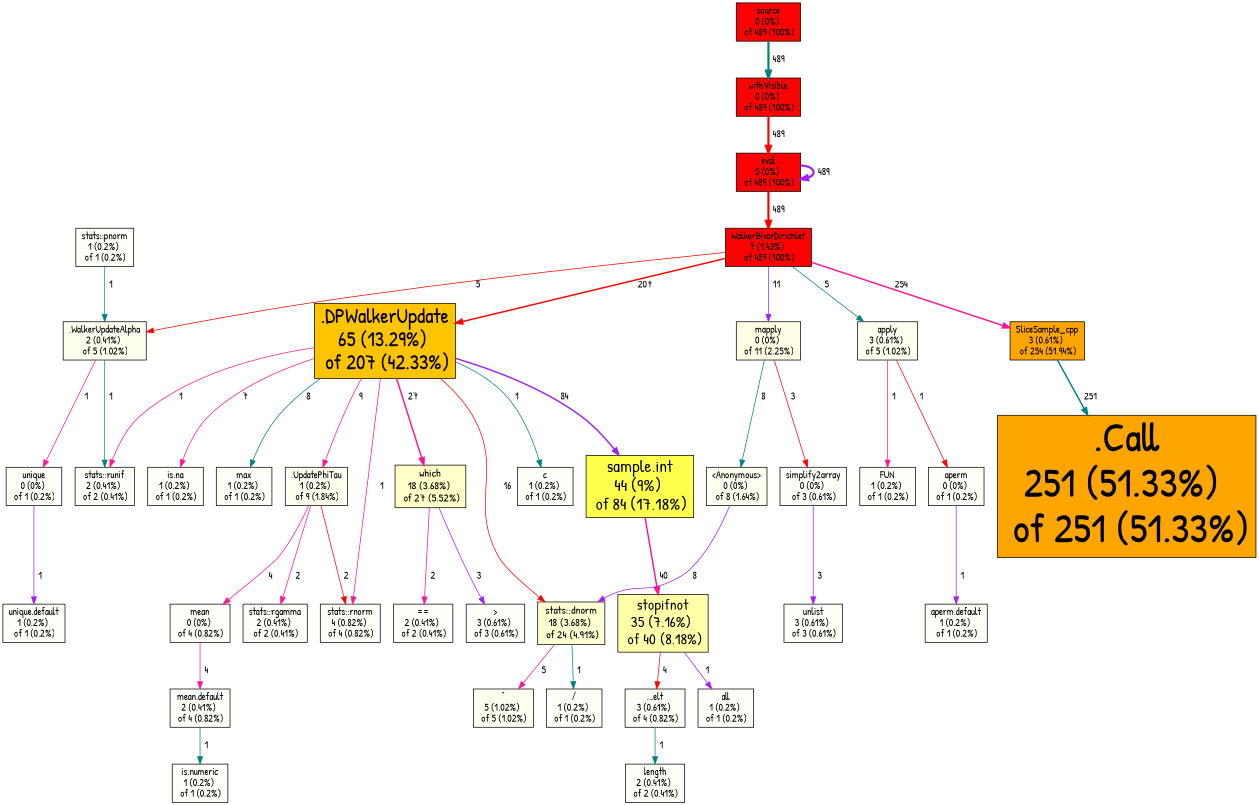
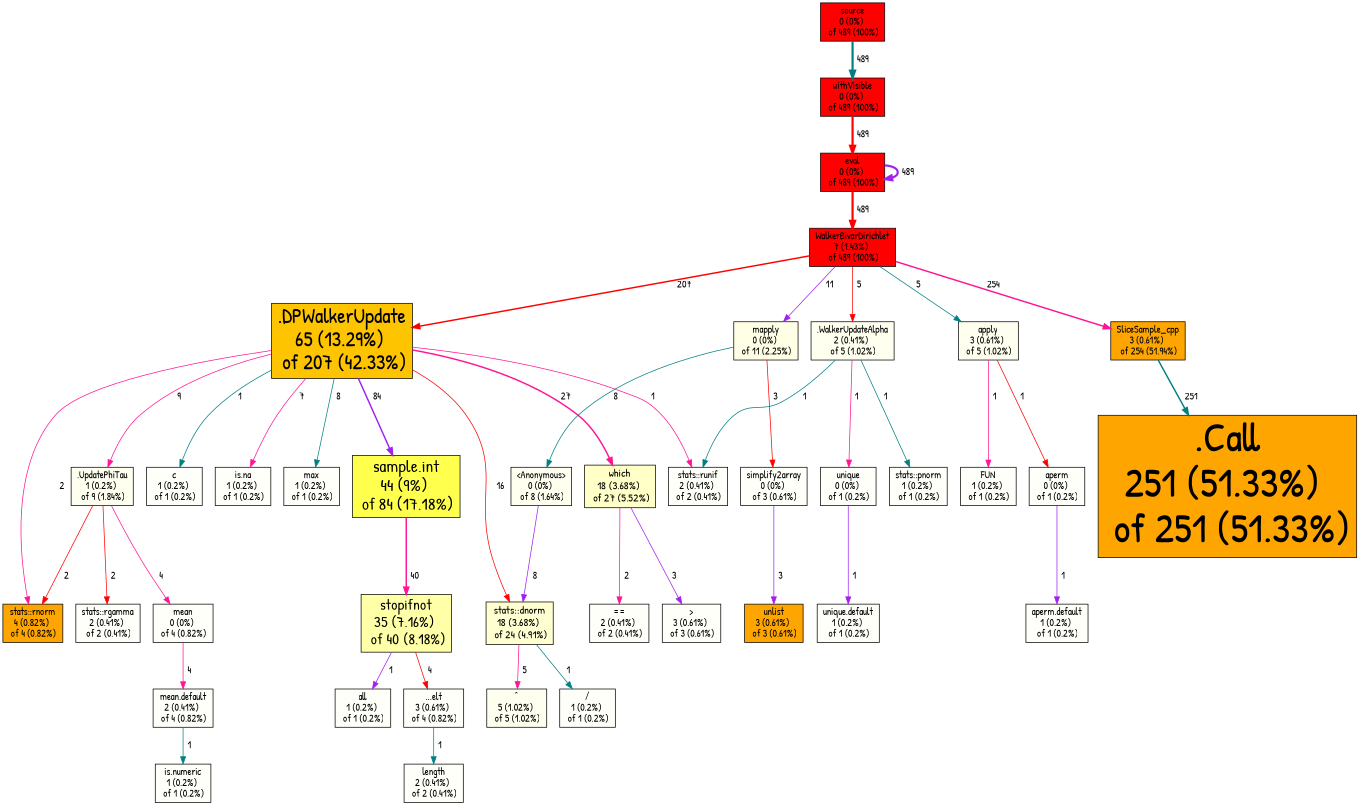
(105, 290) -> (884, 410)
(380, 486) -> (60, 486)
(297, 551) -> (105, 551)
(350, 623) -> (33, 623)
(813, 623) -> (774, 623)
